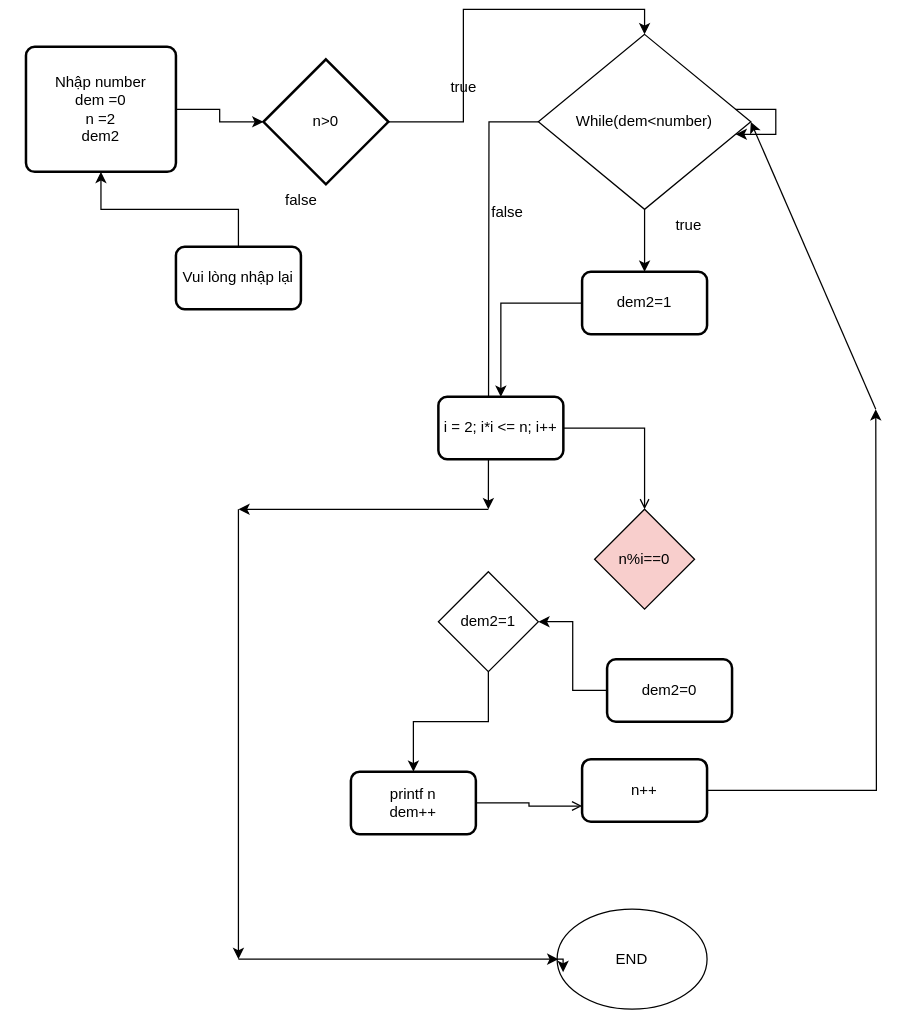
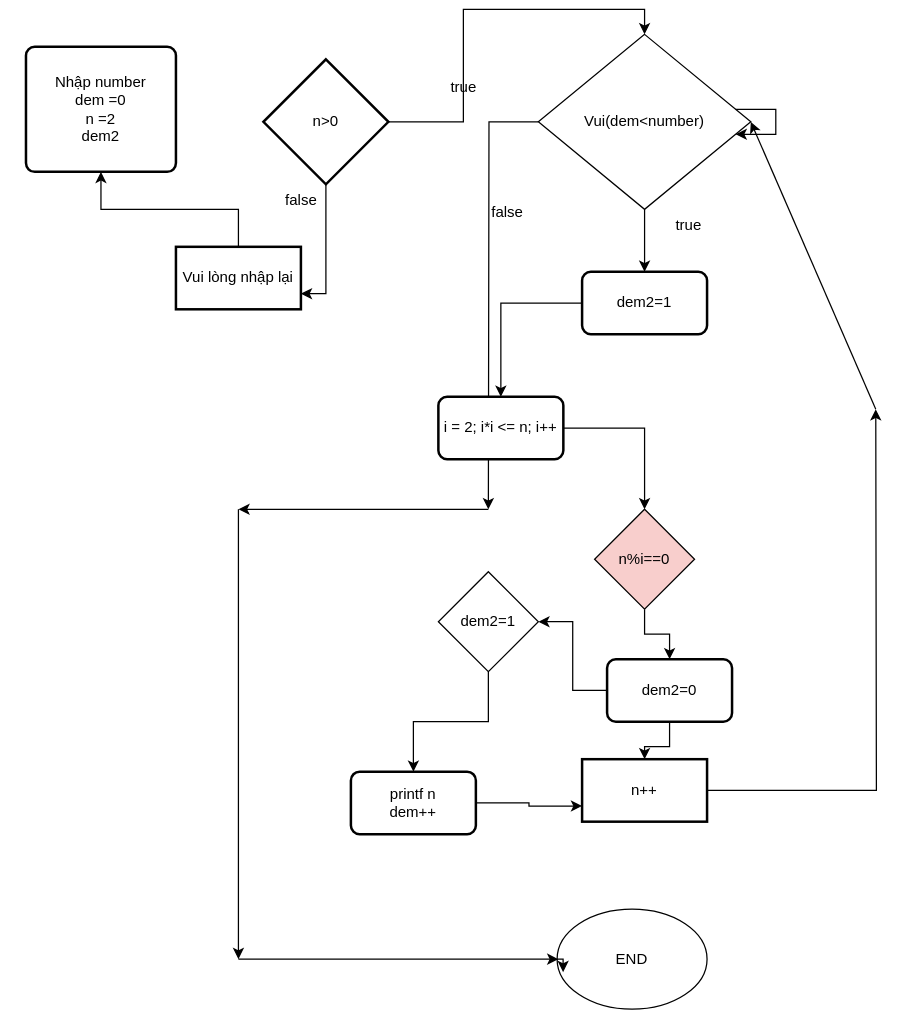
(219, 111) -> none
(644, 122) -> (644, 122)
none -> (326, 248)
(238, 278) -> (238, 278)
(644, 501) -> (644, 499)
none -> (652, 634)
none -> (667, 747)
(644, 791) -> (644, 791)
(573, 806) -> (572, 806)
